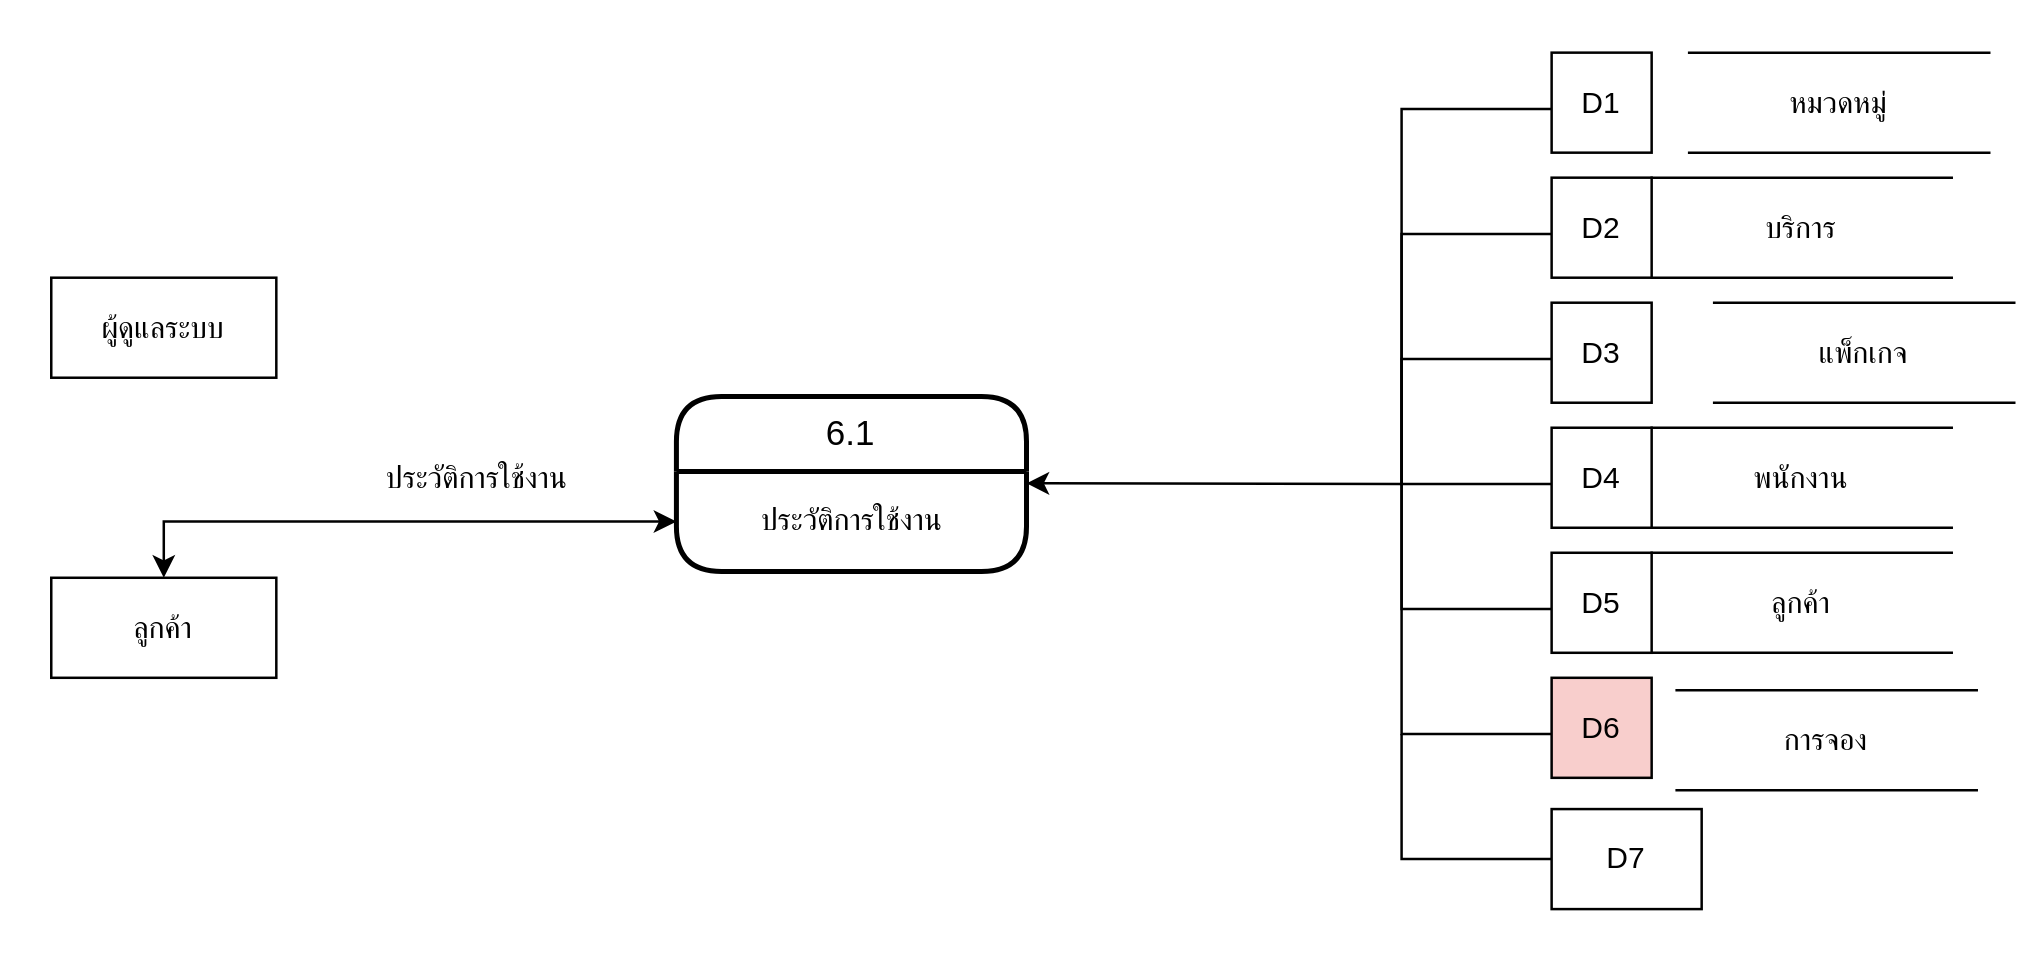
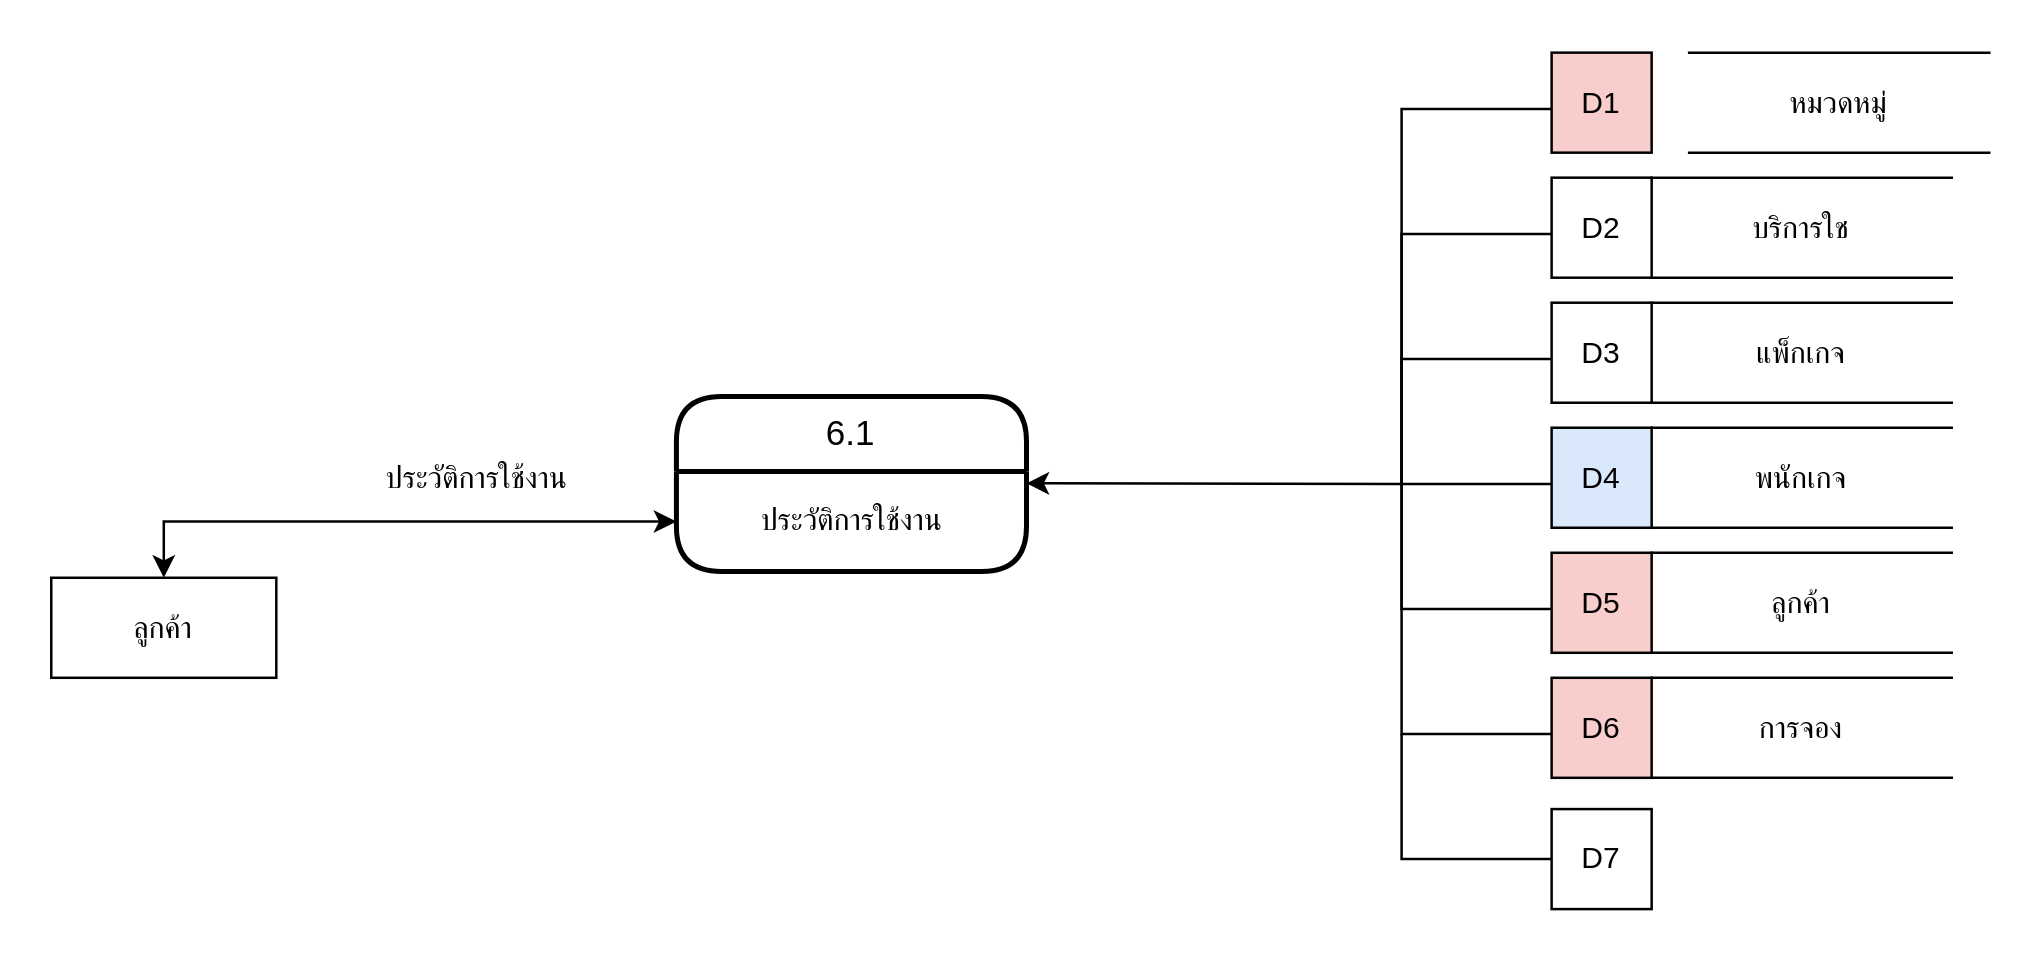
(1601, 103) -> (1601, 103)
(1801, 229) -> (1801, 229)
(164, 328) -> none
(1864, 353) -> (1801, 353)
(1601, 478) -> (1601, 478)
(1801, 479) -> (1801, 479)
(1601, 603) -> (1601, 603)
(1826, 740) -> (1801, 728)
(1626, 859) -> (1601, 859)
